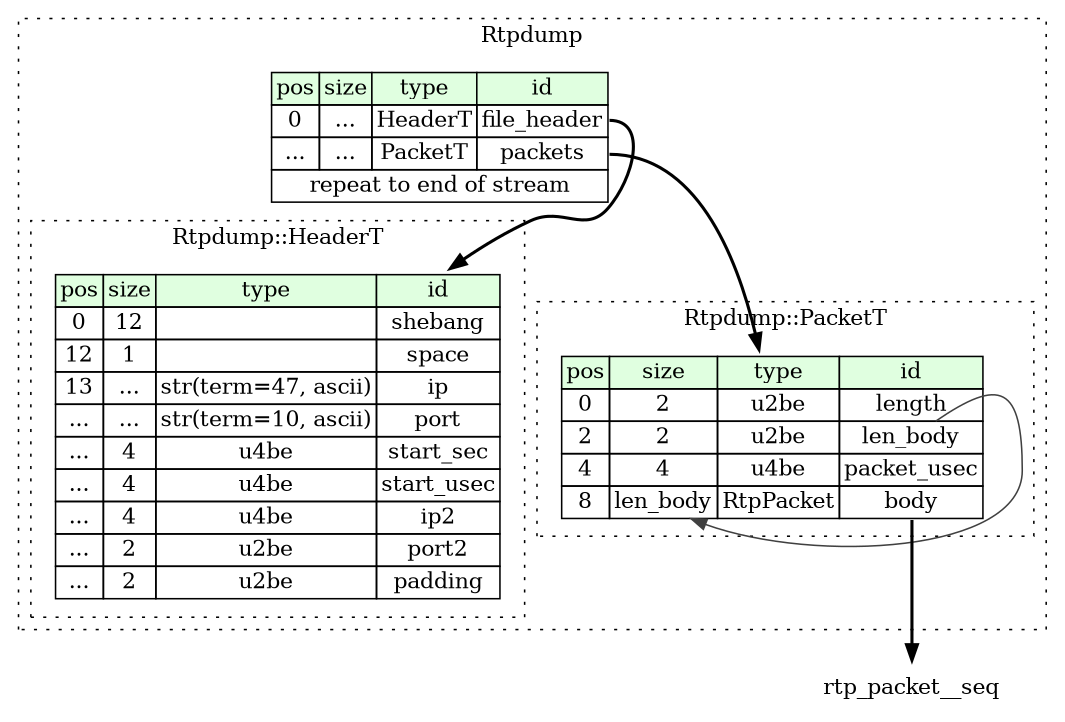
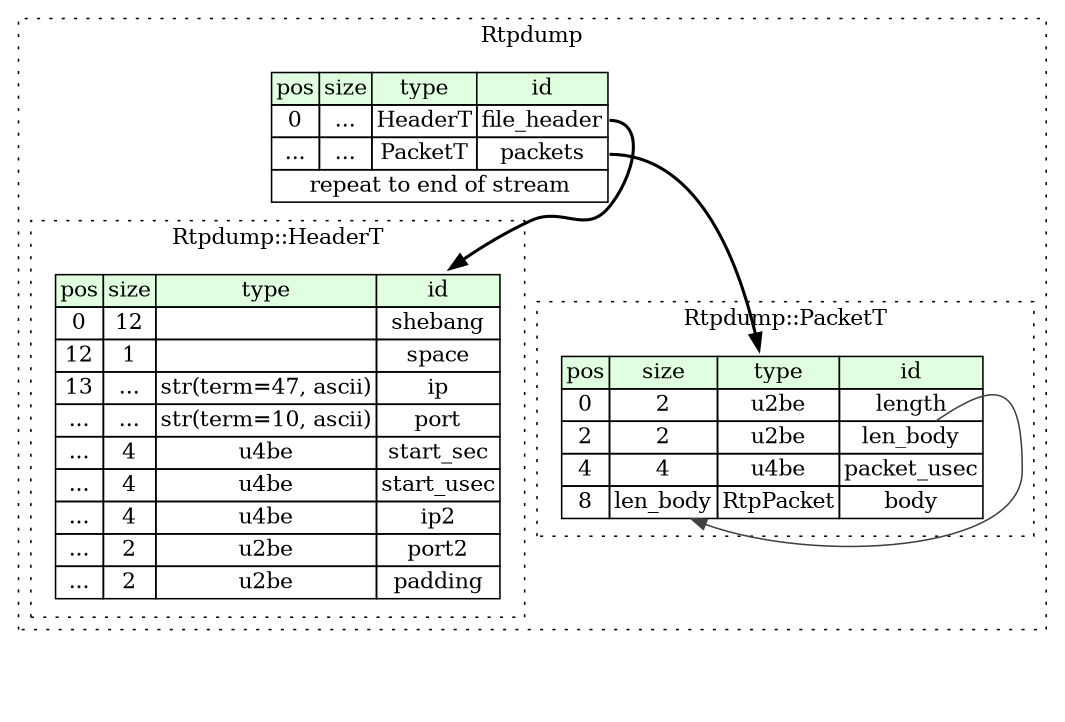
(912, 688) -> none
